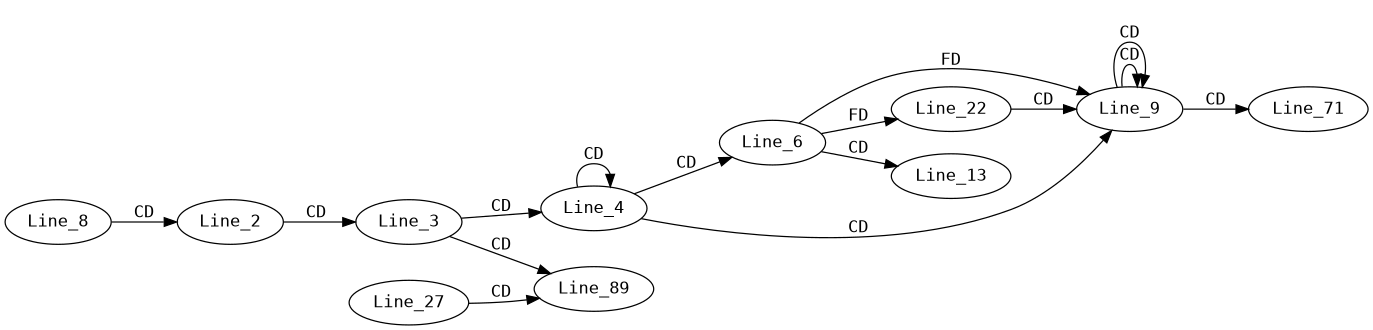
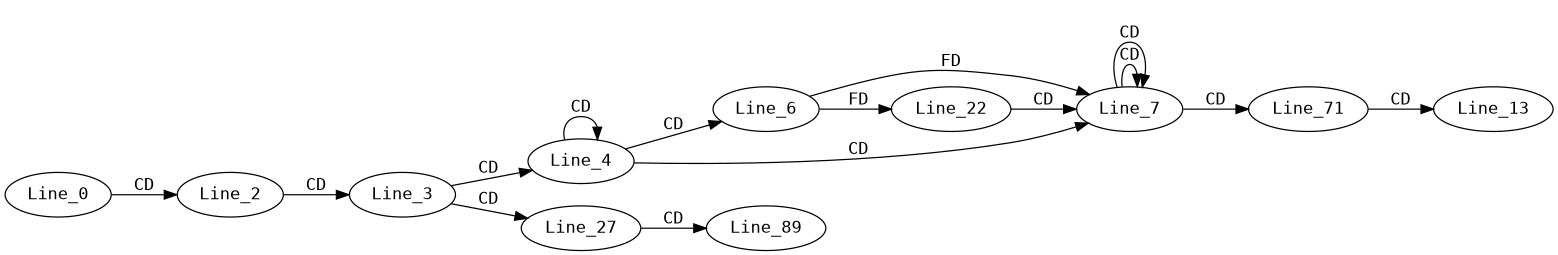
(1130, 109) -> (1130, 109)
(853, 158) -> (1395, 109)
(58, 222) -> (58, 195)
(494, 253) -> (483, 210)
